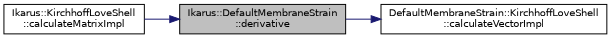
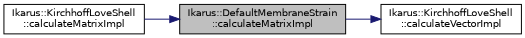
(263, 19) -> (263, 19)
(494, 19) -> (451, 19)
